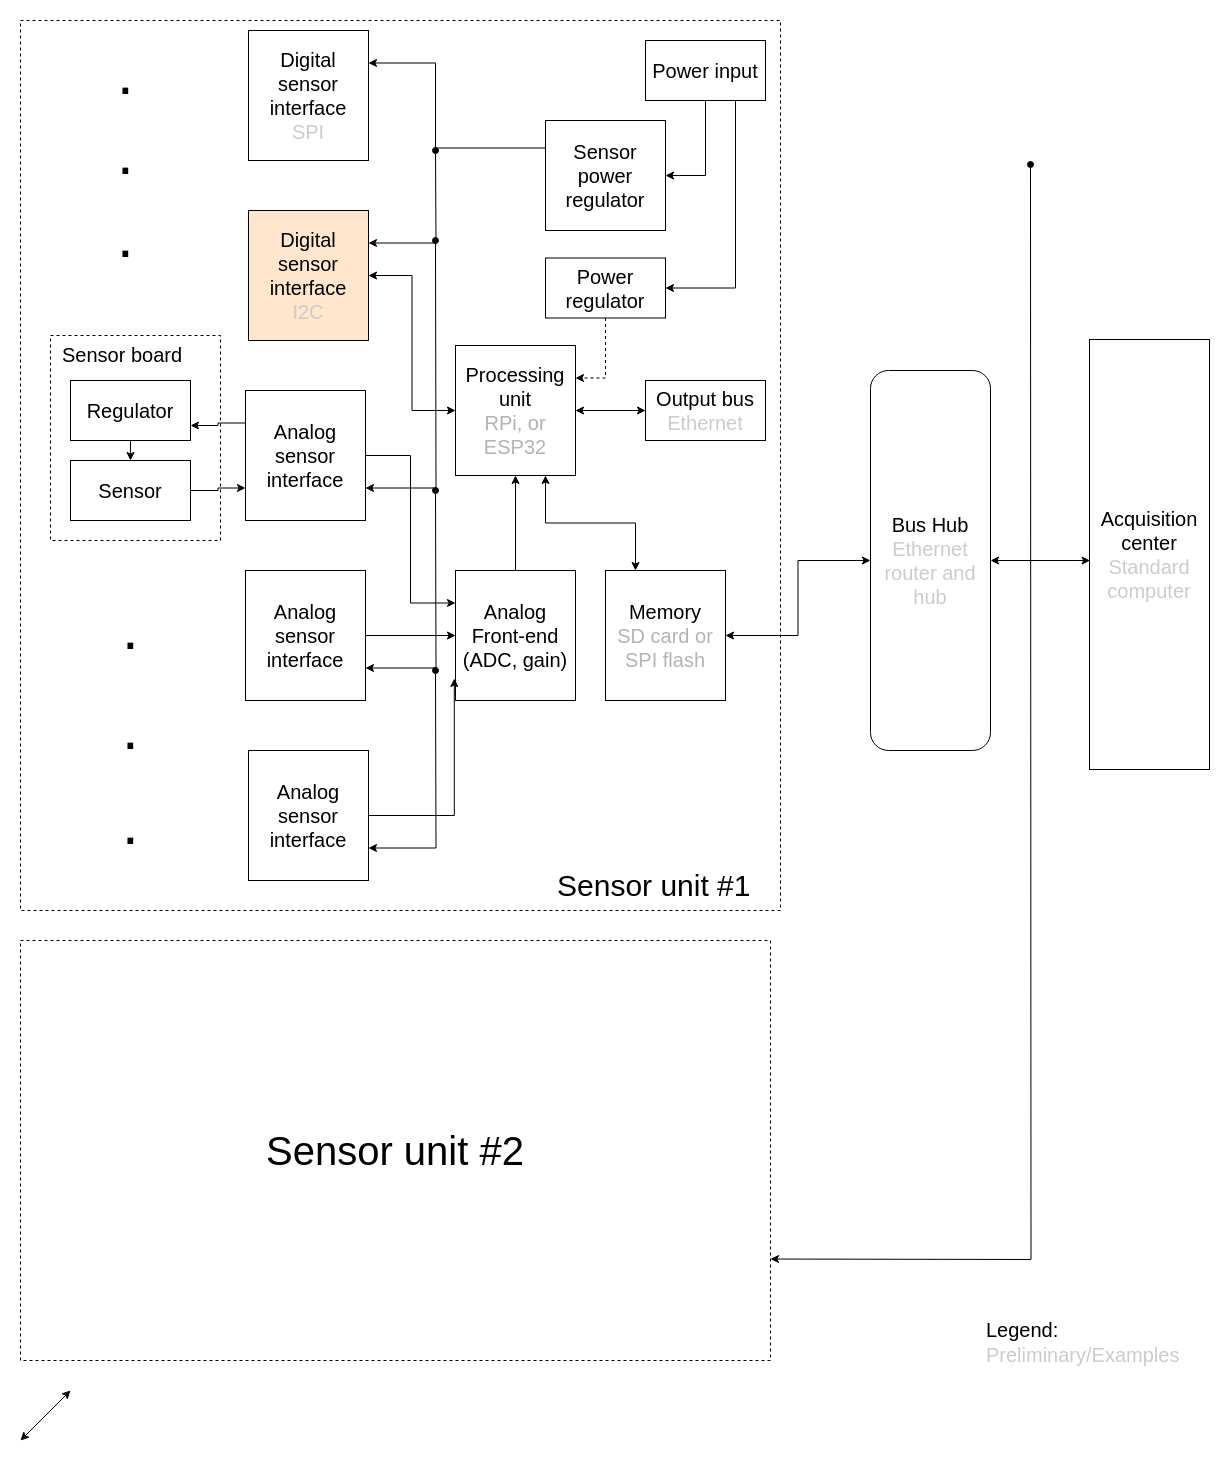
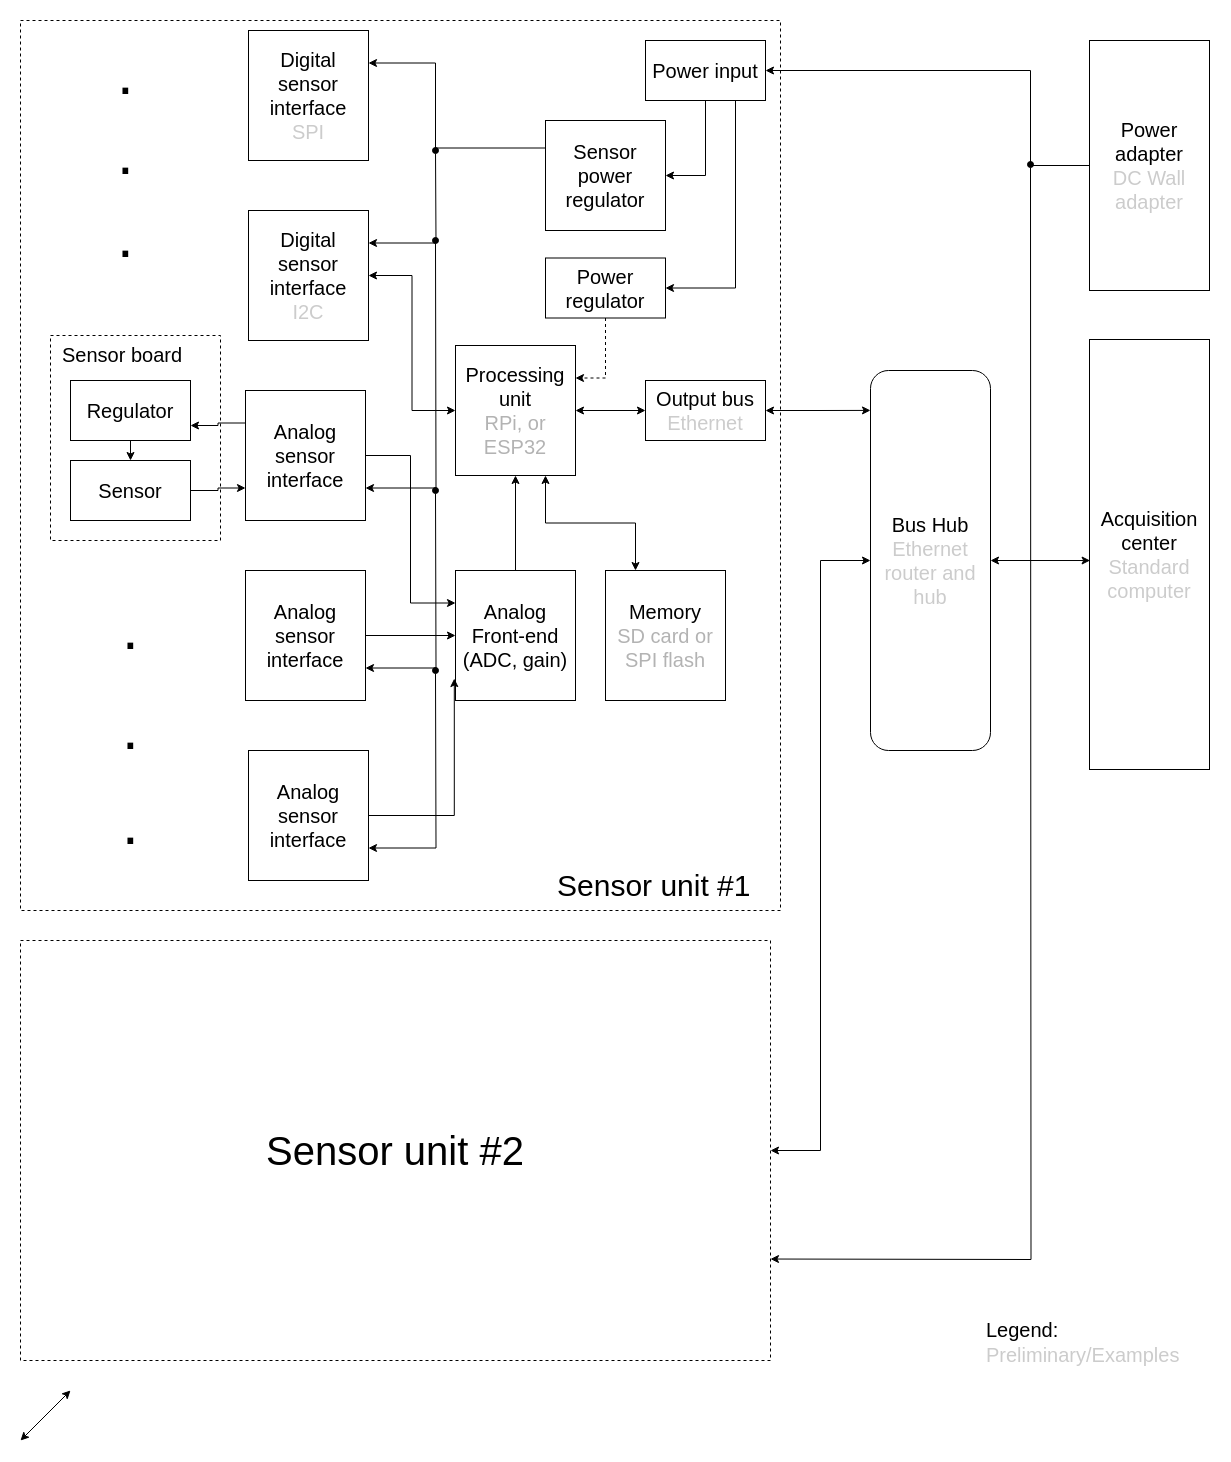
none -> (978, 71)
none -> (1150, 166)
(309, 276) -> (309, 276)
none -> (818, 411)
(798, 619) -> (821, 877)
